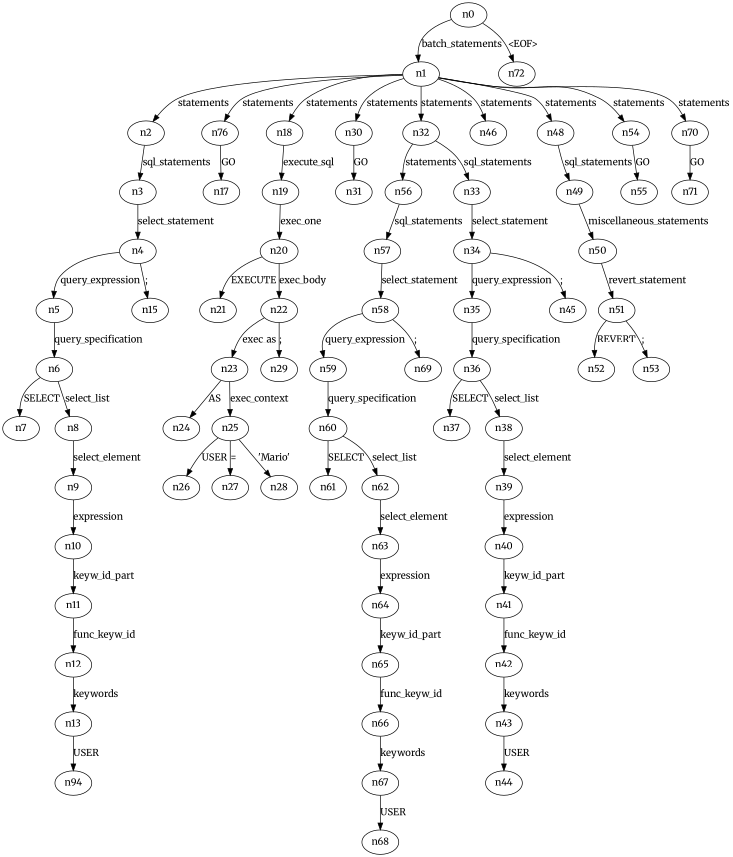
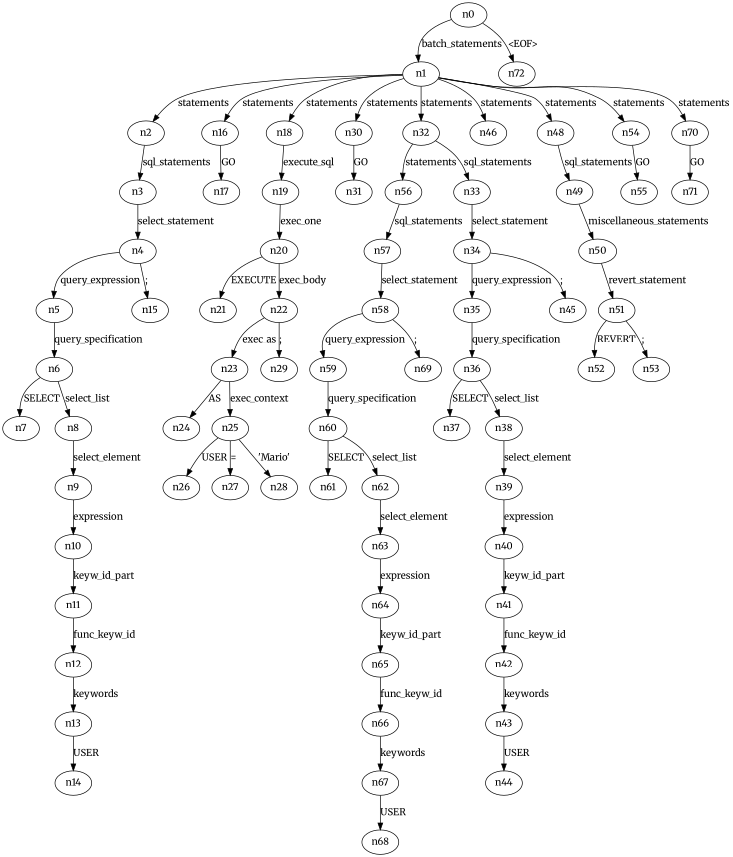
(220, 133) -> (220, 133)
(73, 783) -> (73, 783)
